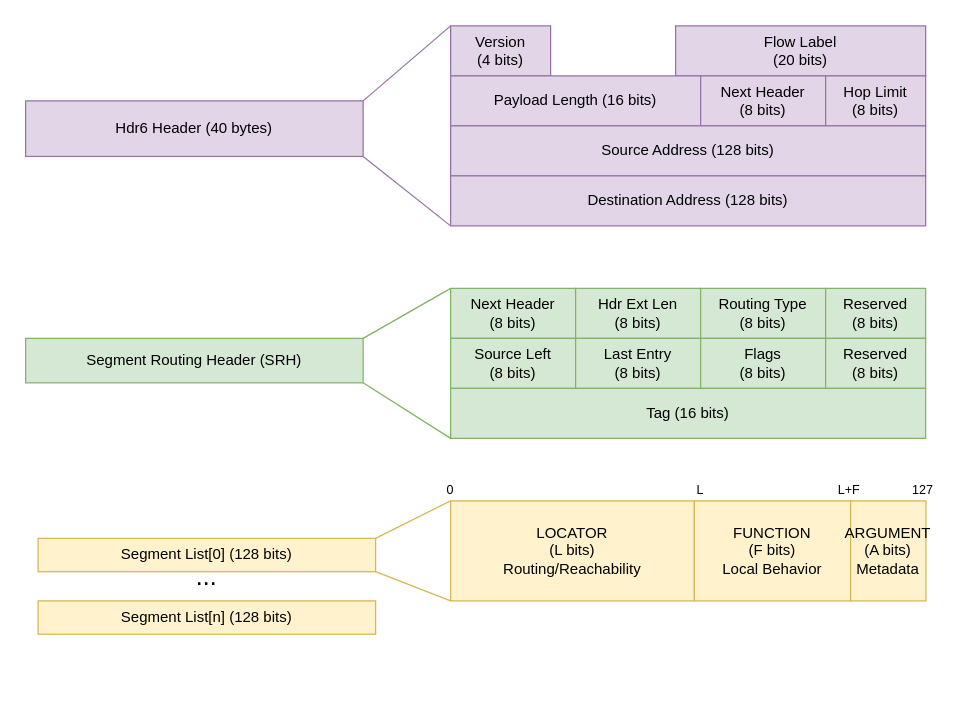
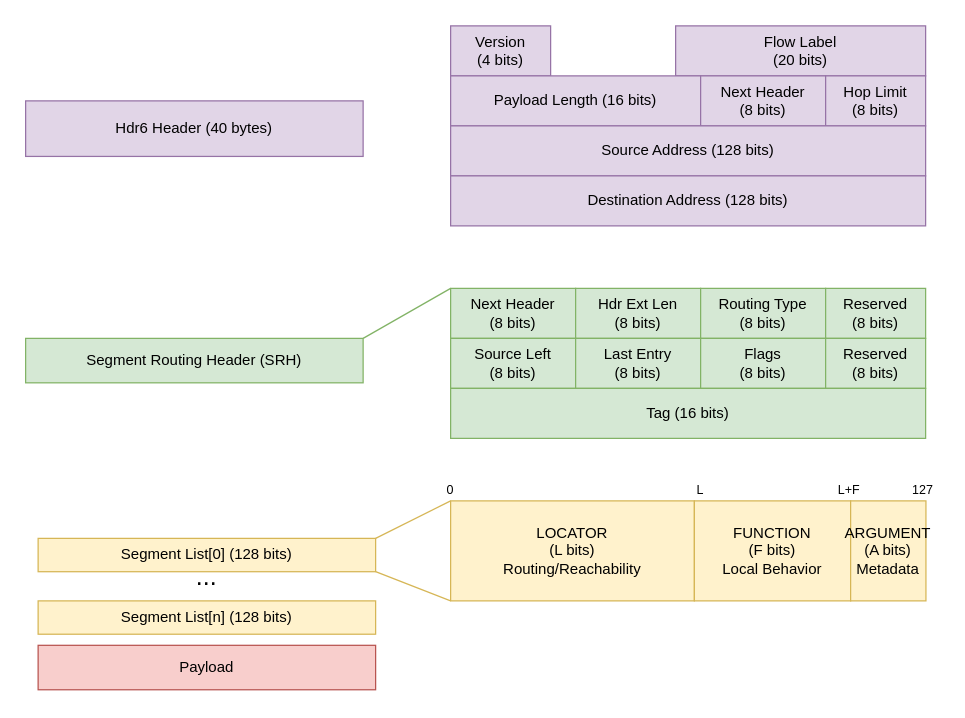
(406, 63) -> none
(406, 191) -> none
(406, 410) -> none
none -> (207, 667)
